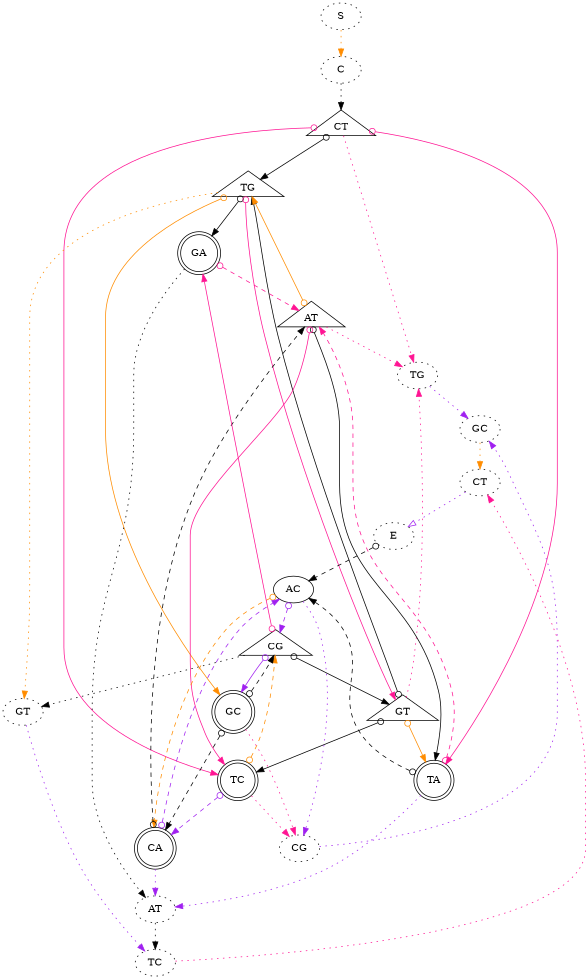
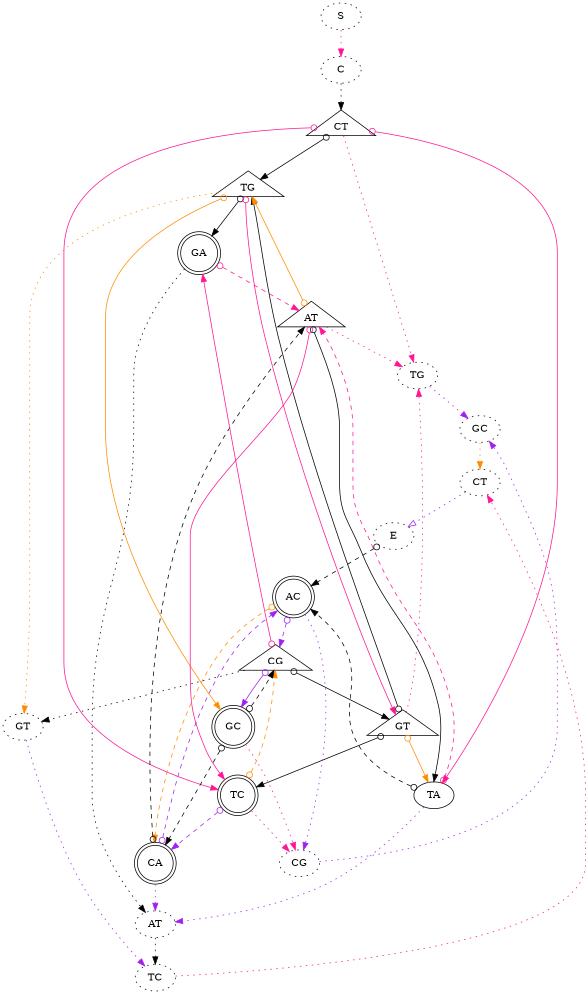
(341, 39) -> (341, 39)
(294, 590) -> (294, 597)
(434, 780) -> (434, 795)
